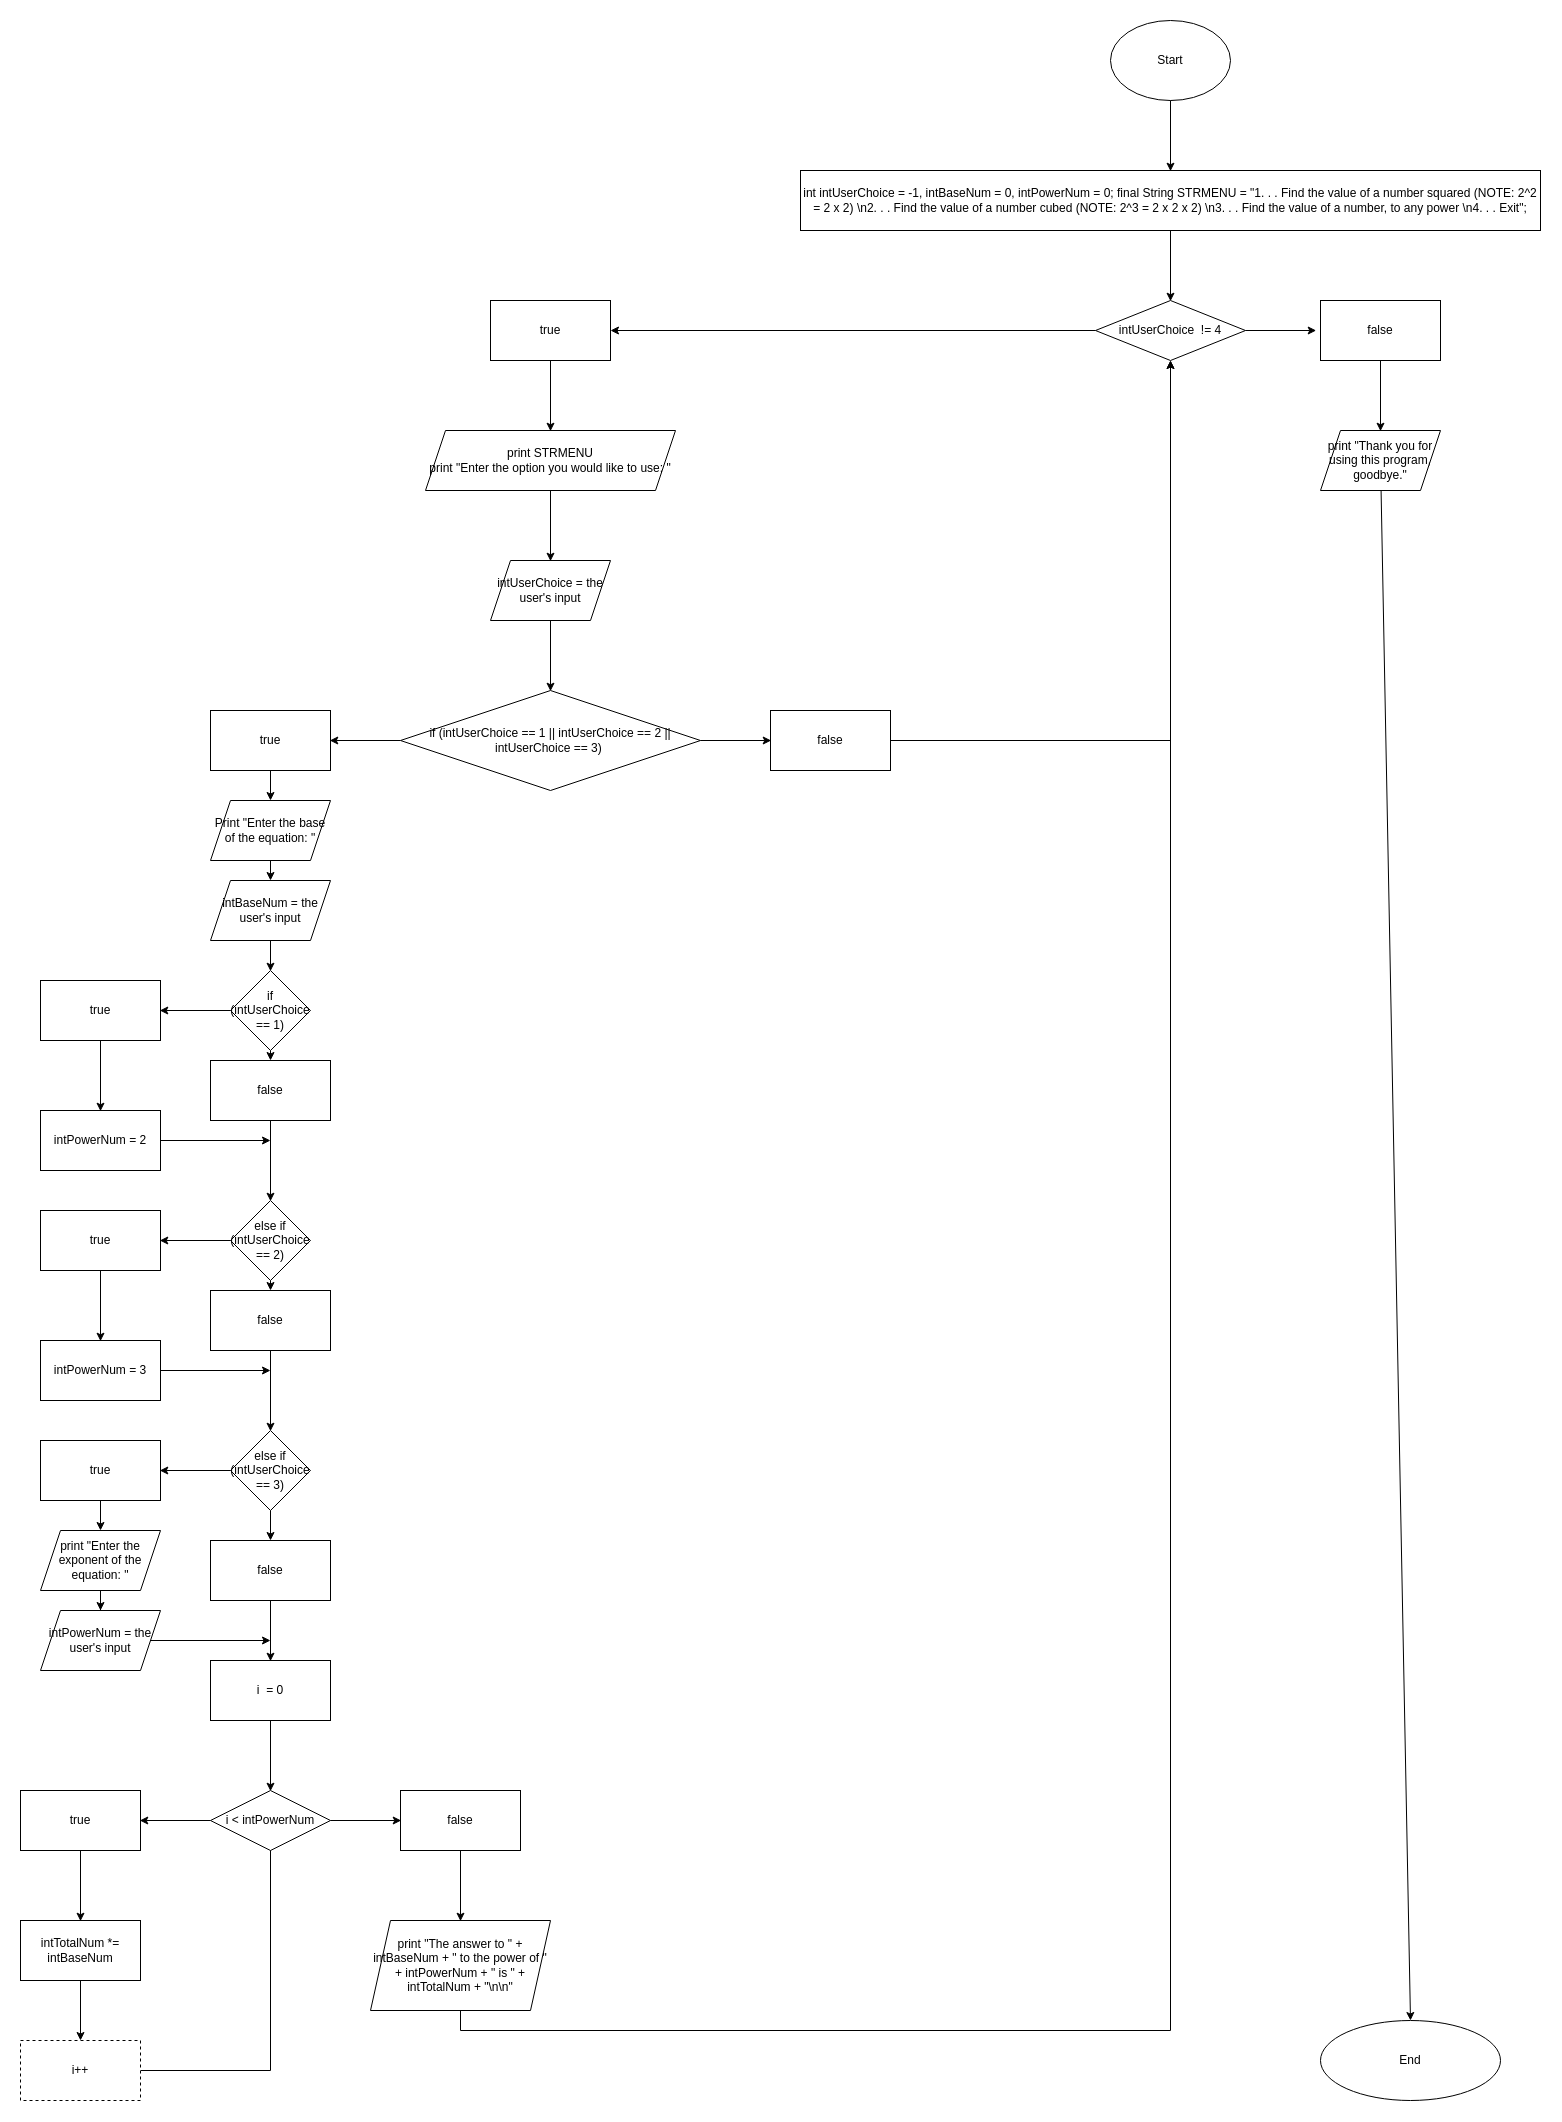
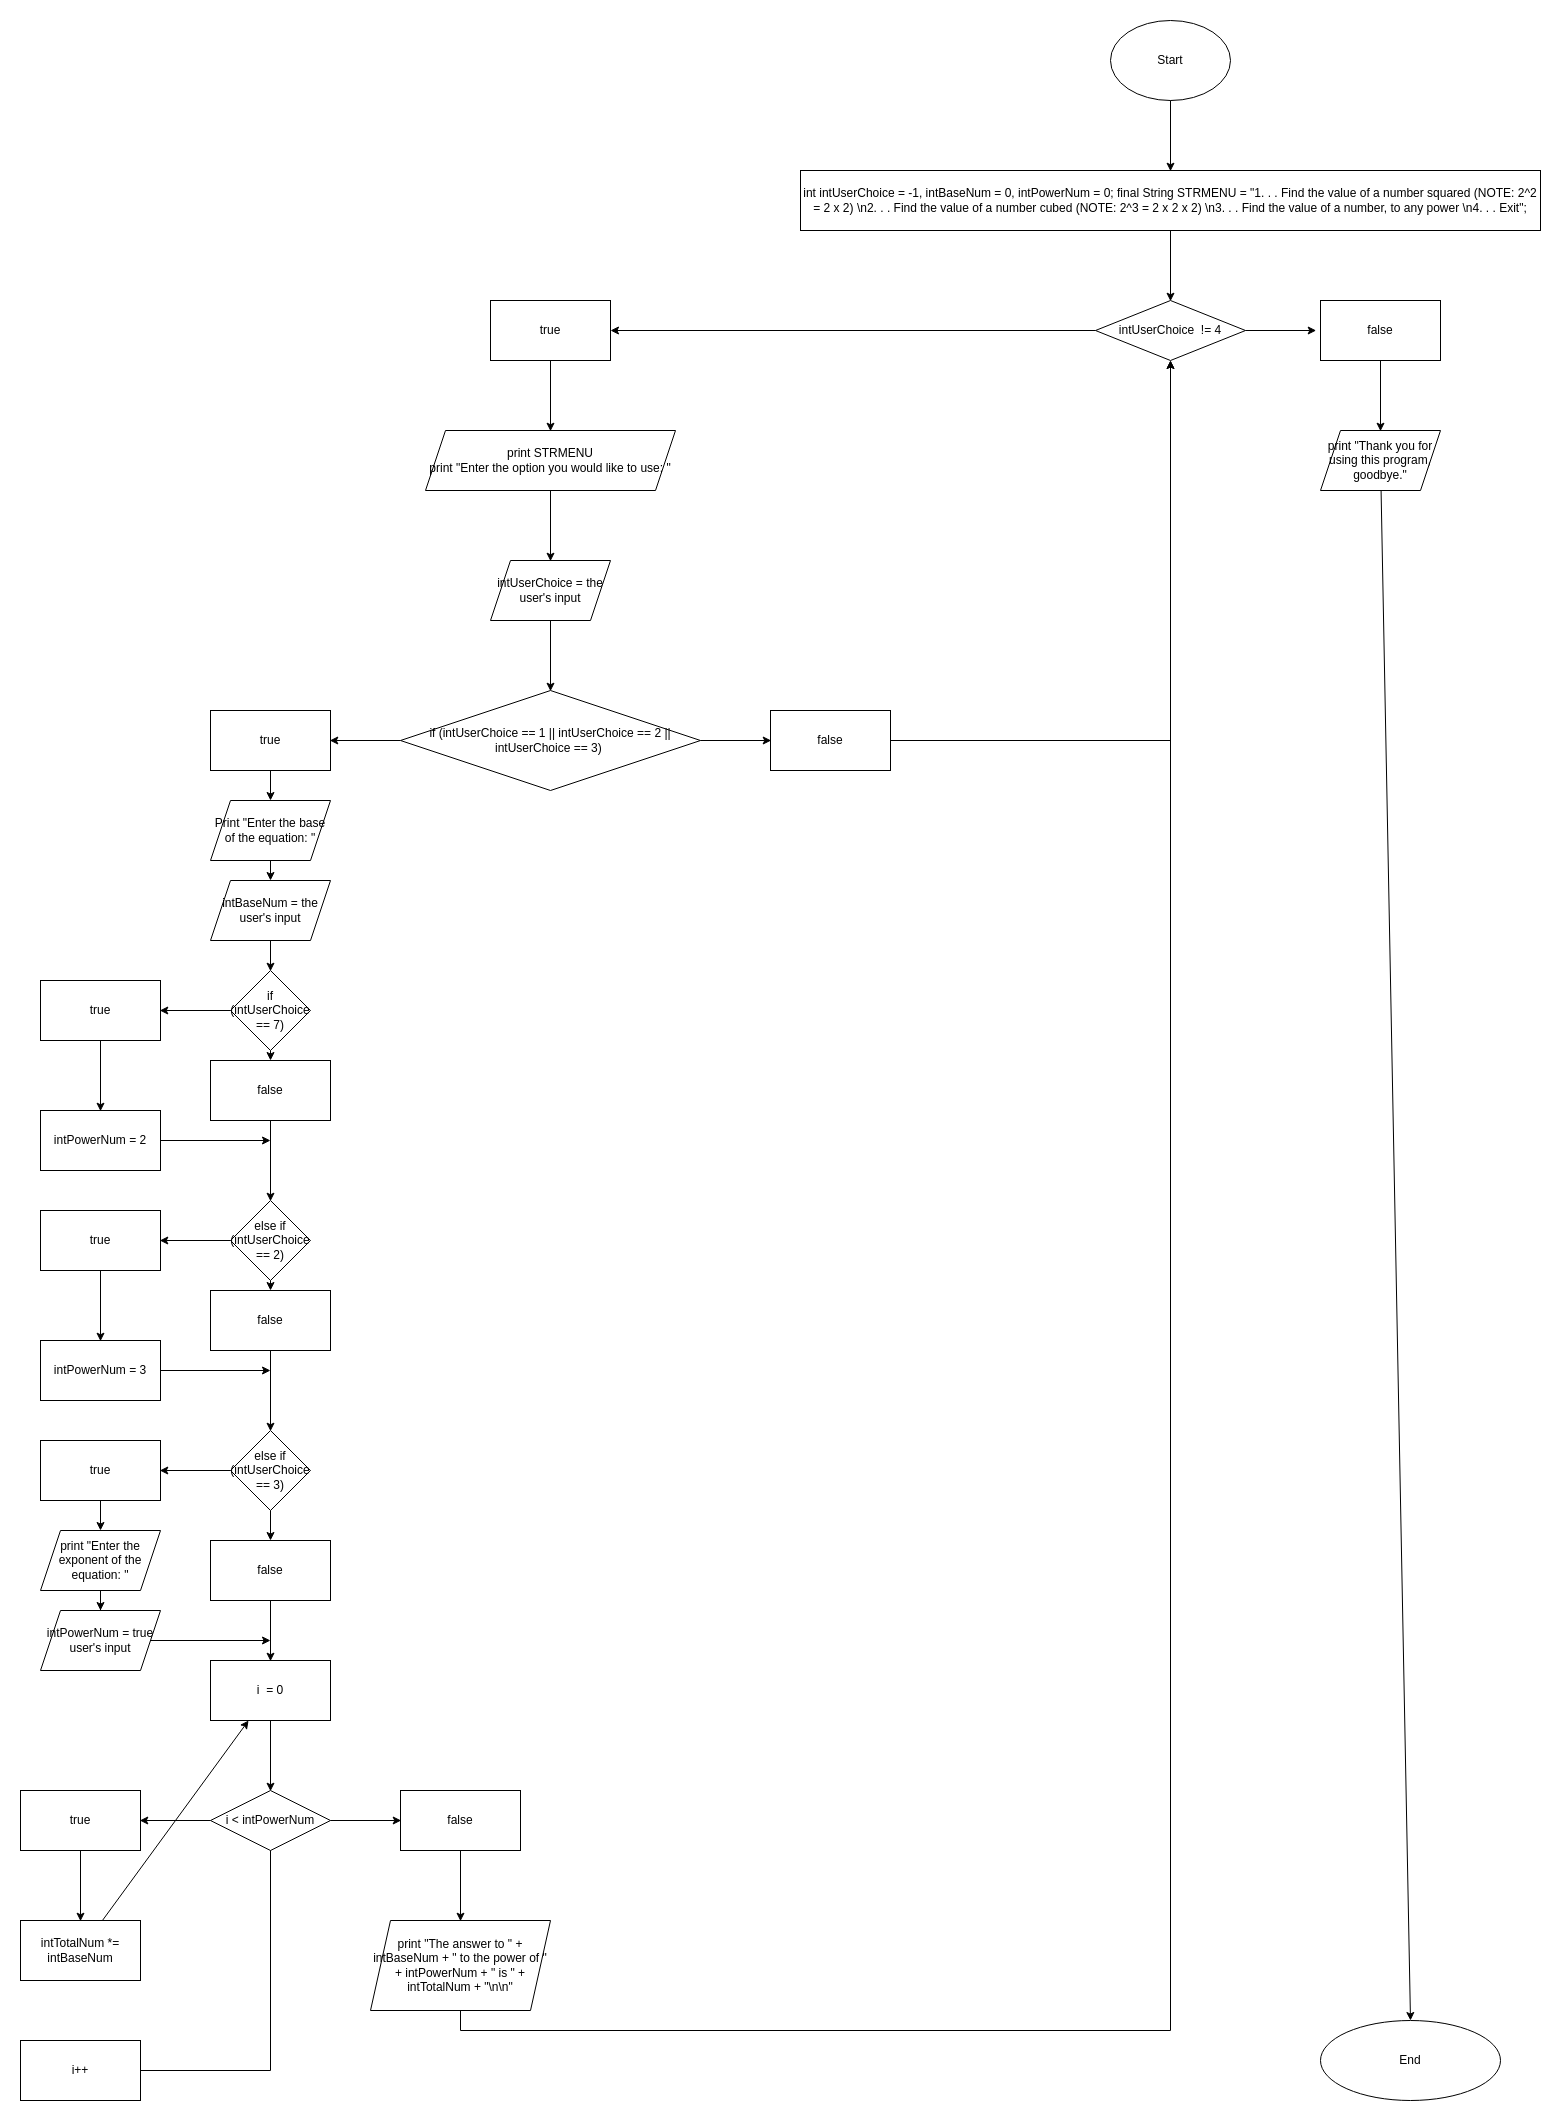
(271, 1011) -> (271, 1011)
(101, 1641) -> (101, 1641)
(81, 2007) -> (173, 1823)
(81, 2071) -> (81, 2071)
